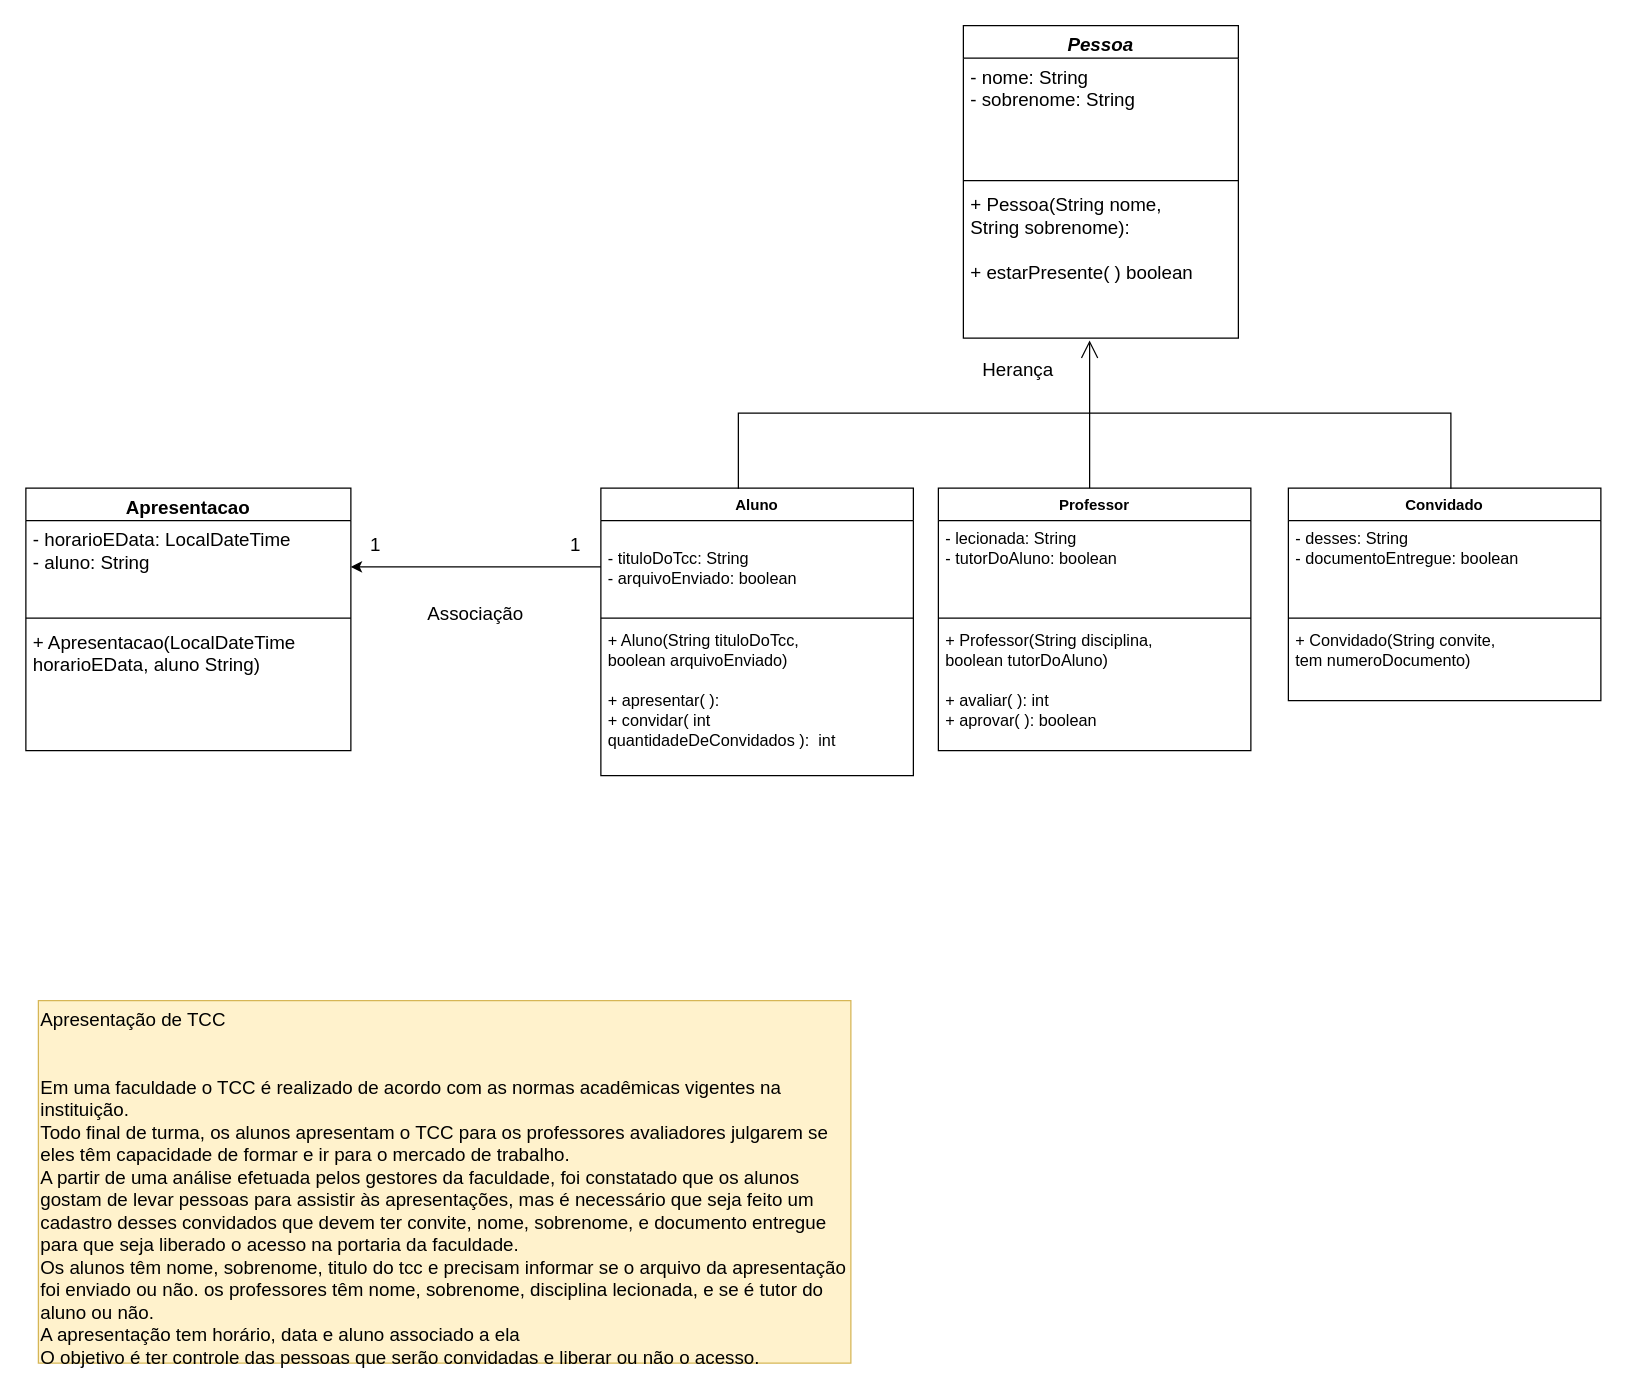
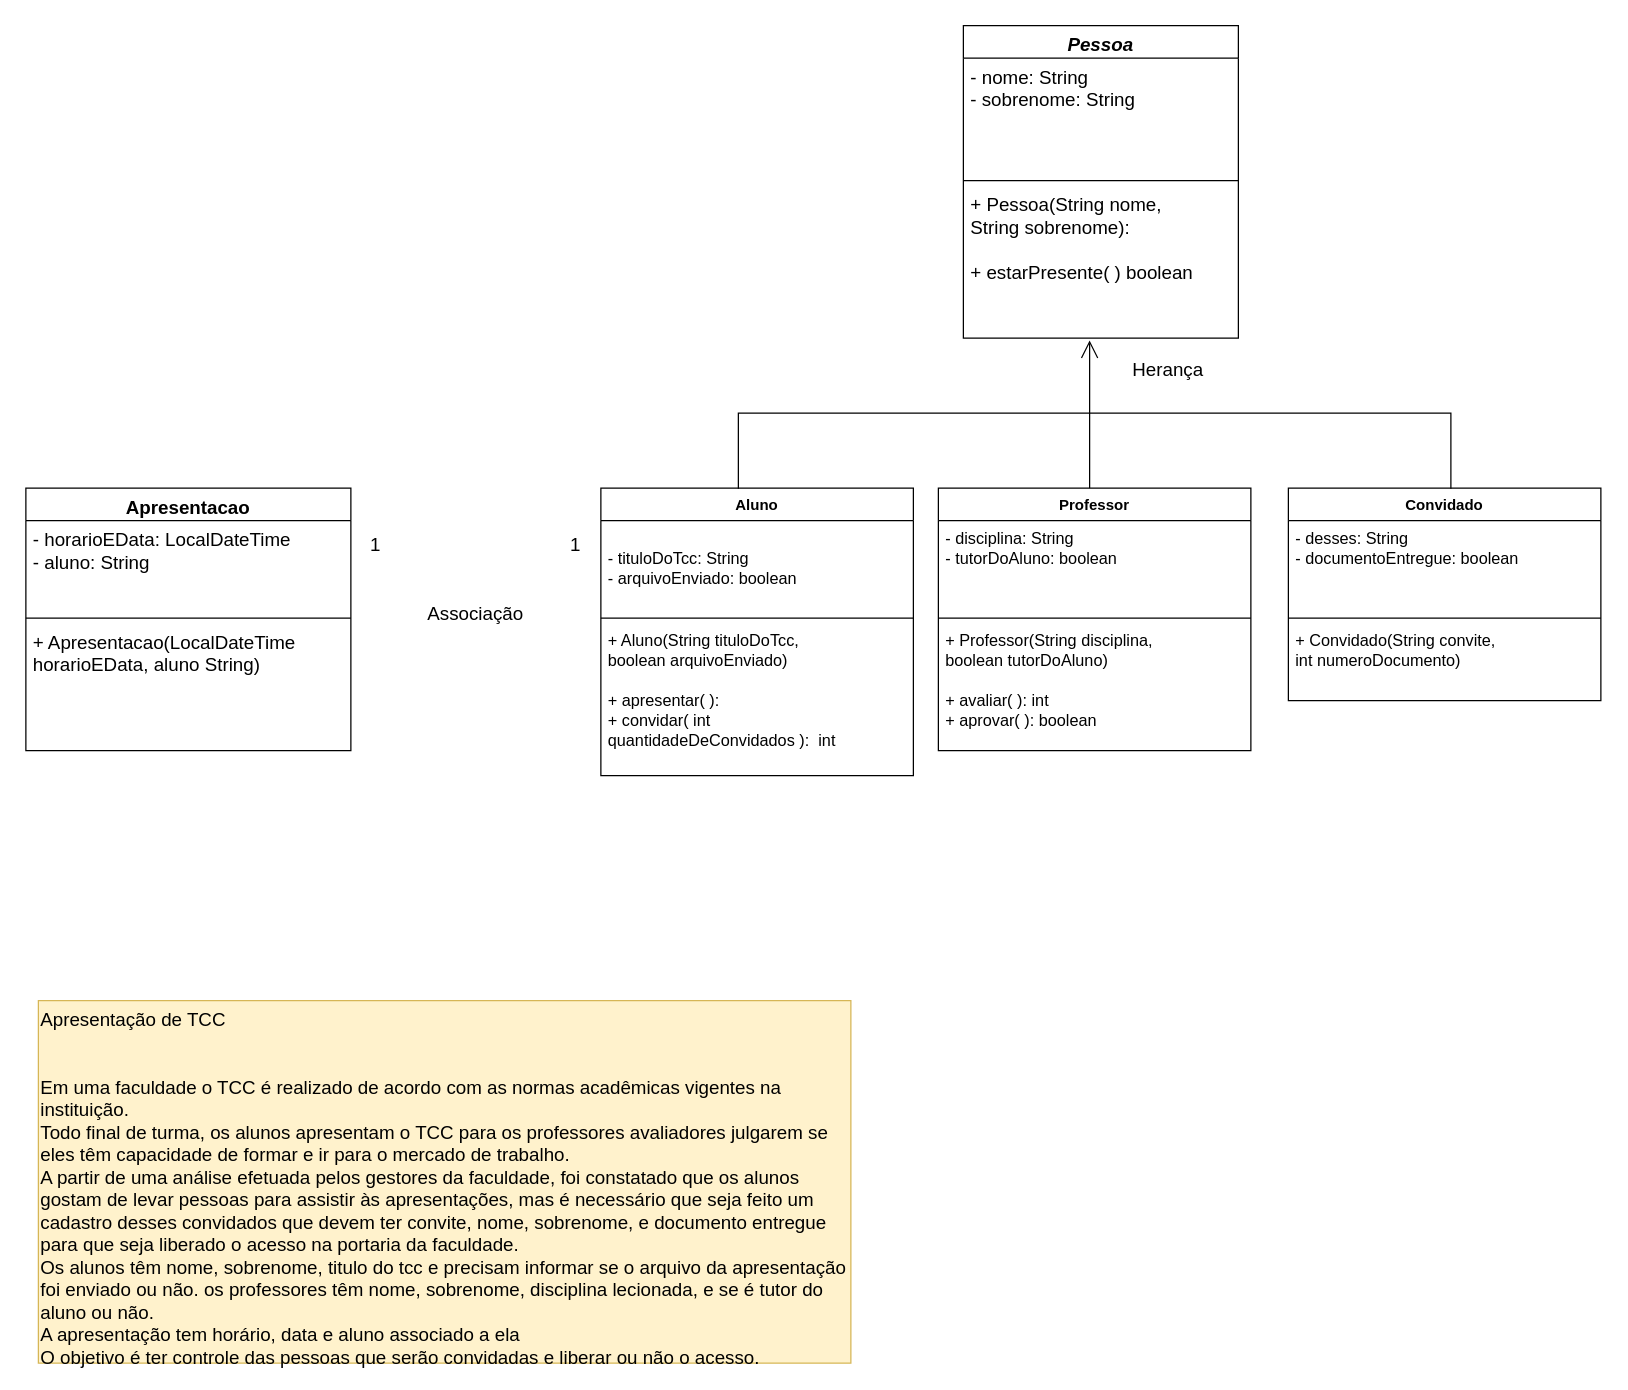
(1018, 369) -> (1168, 369)
(1019, 538) -> (1019, 538)
(479, 567) -> none
(1405, 641) -> (1405, 641)
